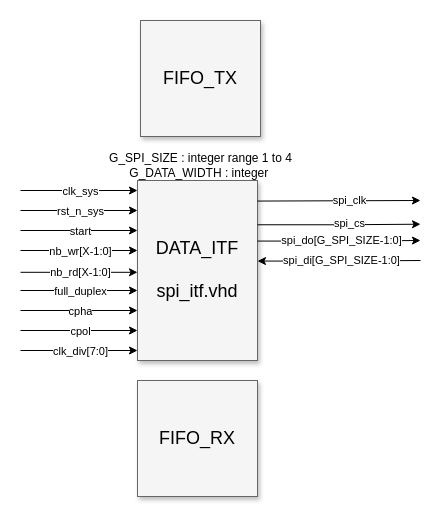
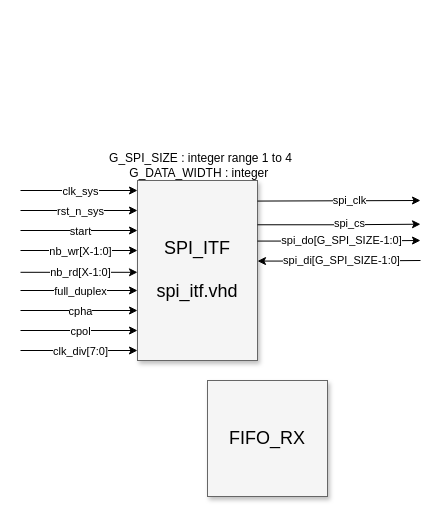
(201, 79) -> none
(198, 271) -> (198, 271)
(198, 439) -> (268, 439)
